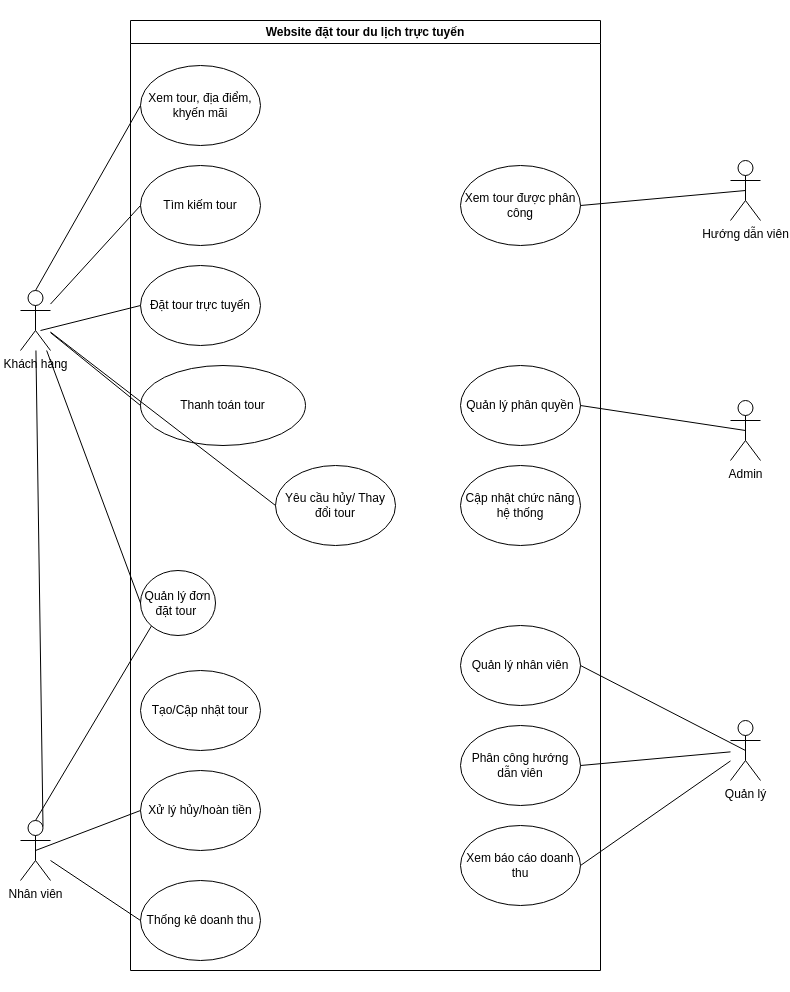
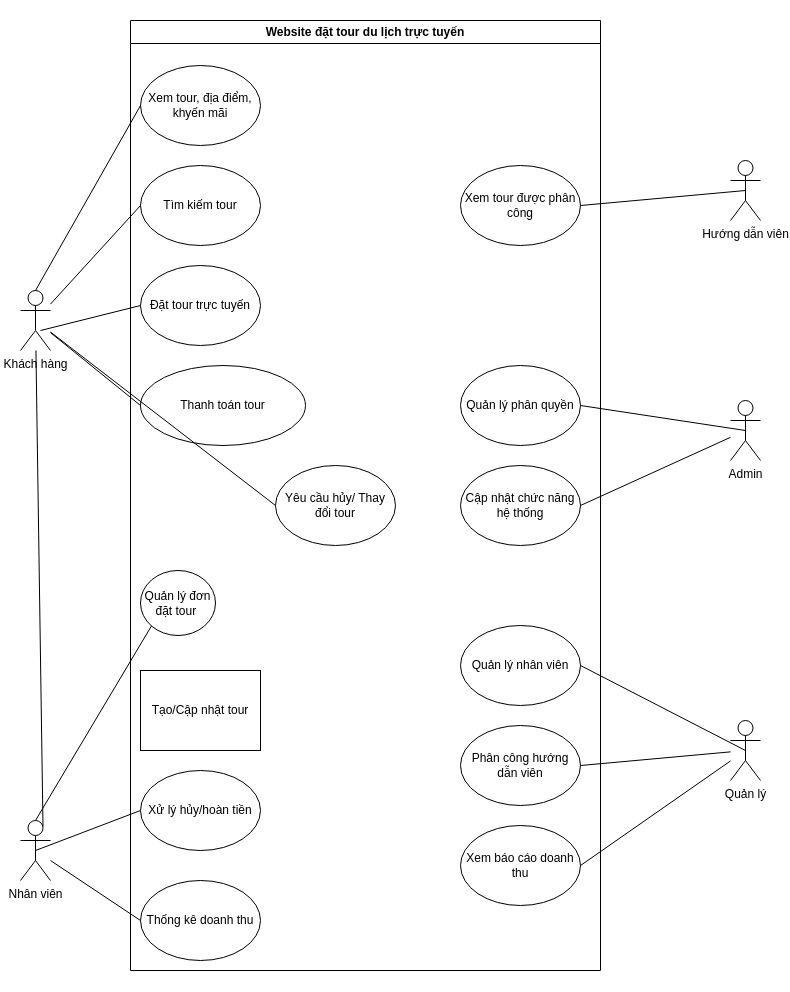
(87, 460) -> none
none -> (656, 471)
(201, 711) -> (201, 711)
